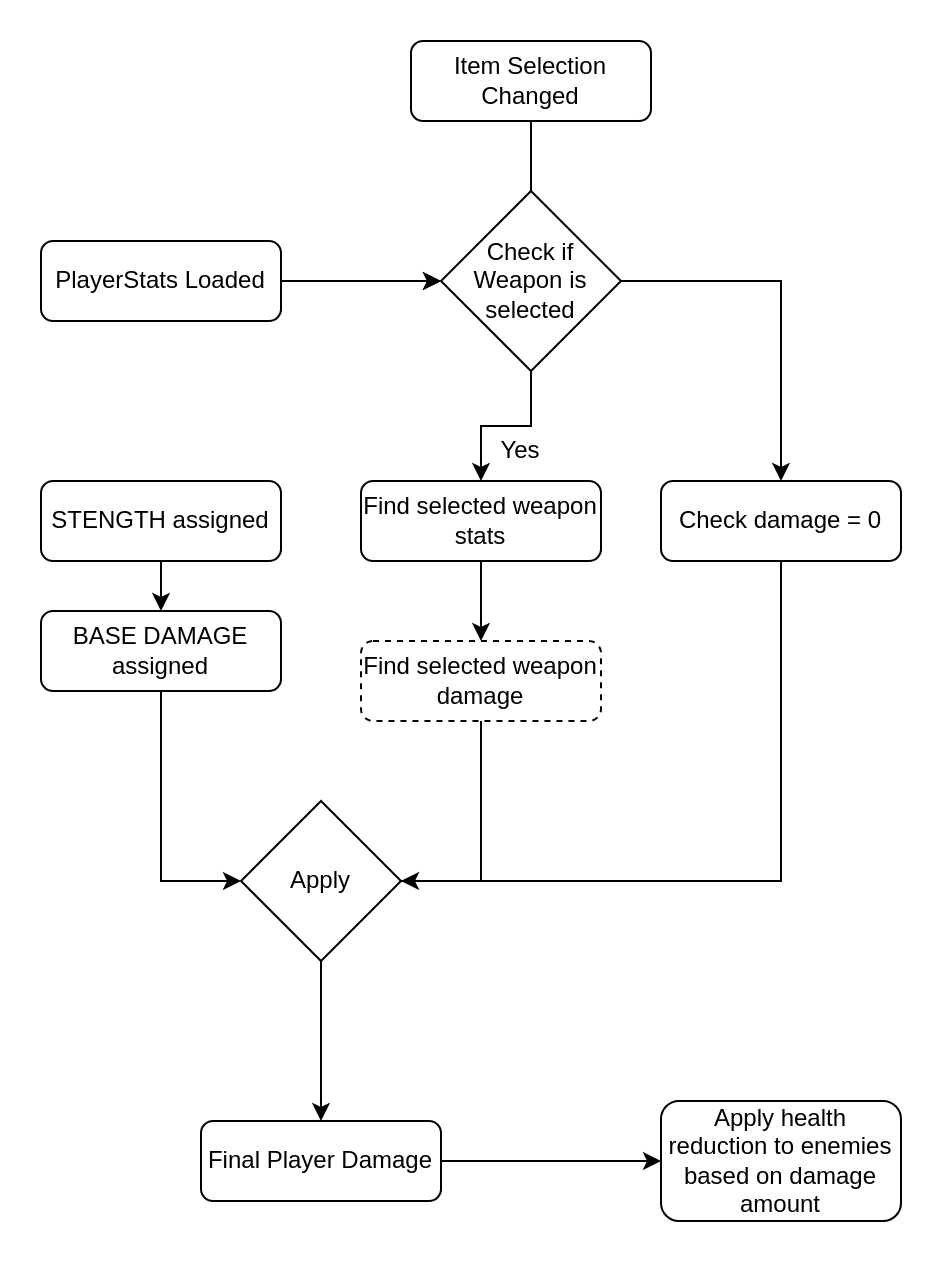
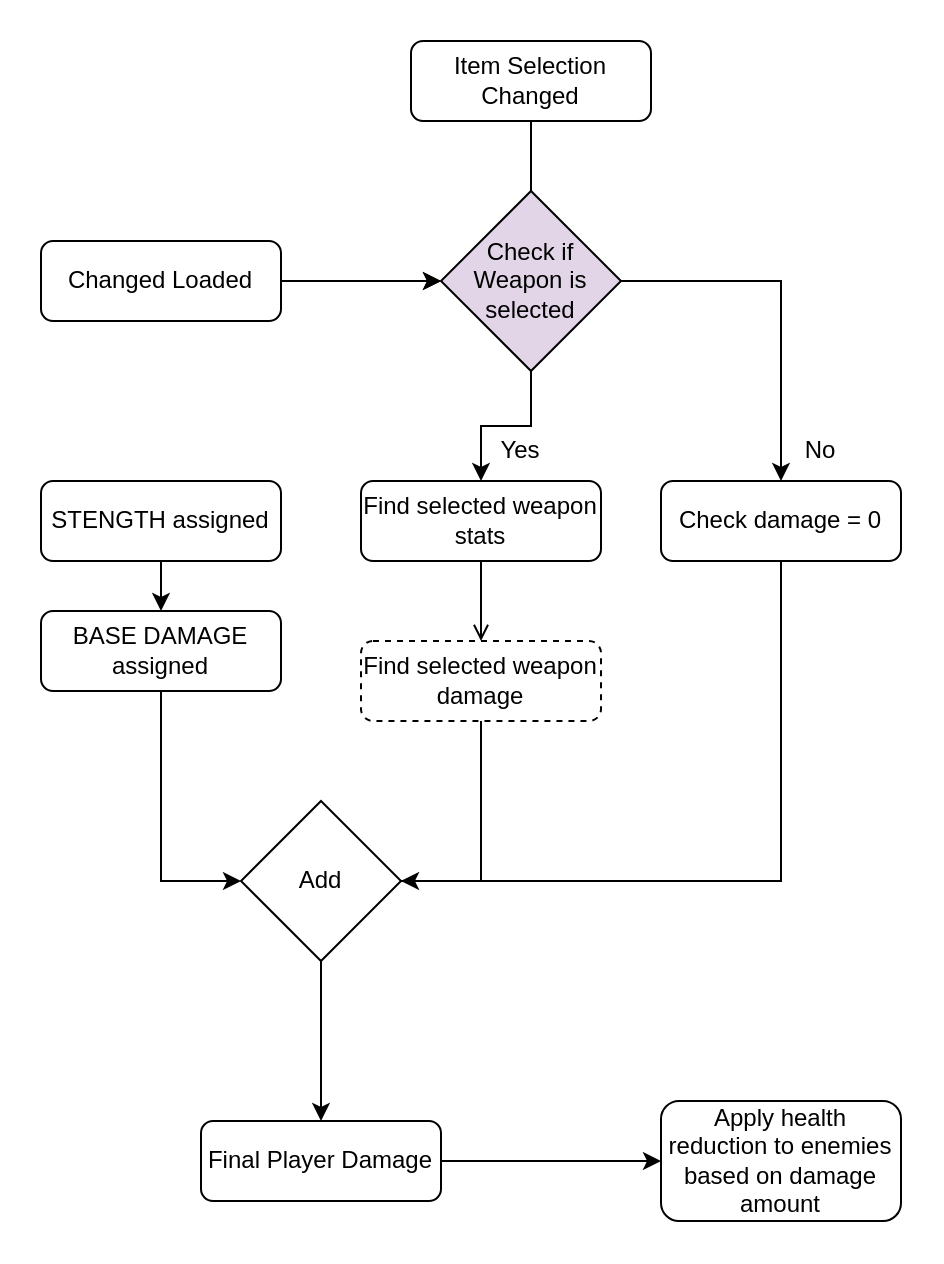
(161, 281) -> (161, 281)
(531, 281) -> (531, 281)
none -> (821, 451)
(481, 626) -> (481, 628)
(321, 881) -> (321, 881)
